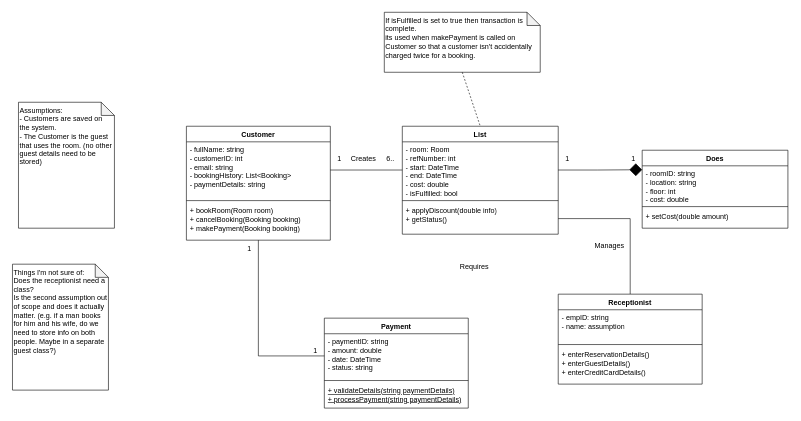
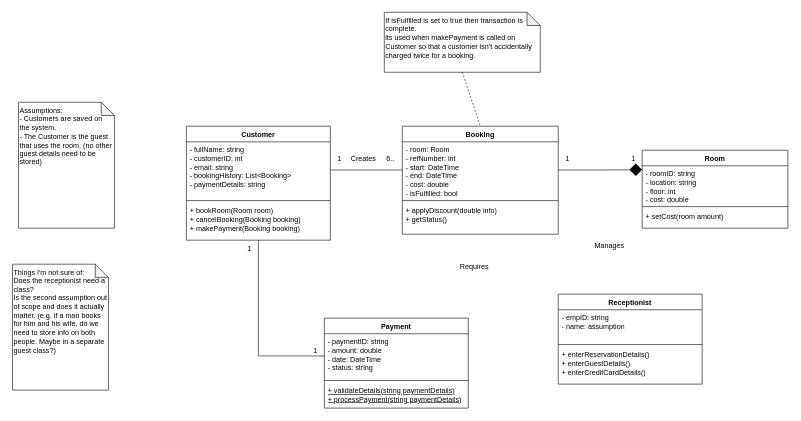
(480, 135) -> (480, 135)
(715, 159) -> (715, 159)
(691, 218) -> (688, 218)
(630, 222) -> none
